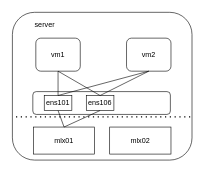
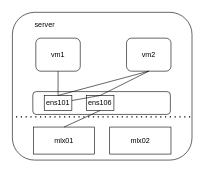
(79, 83) -> (85, 98)
(61, 119) -> none
